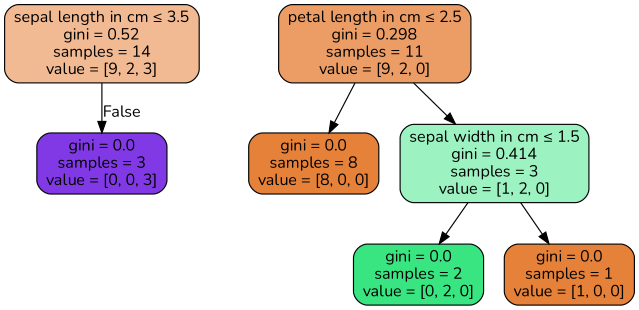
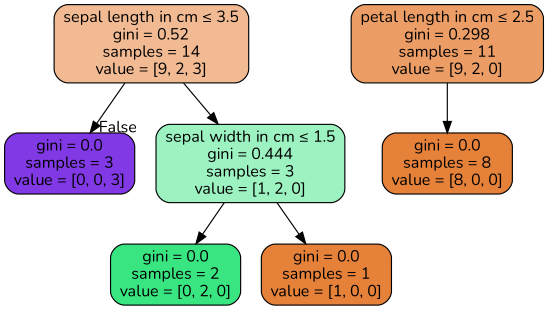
(430, 99) -> (197, 99)
(495, 154) -> (250, 154)
